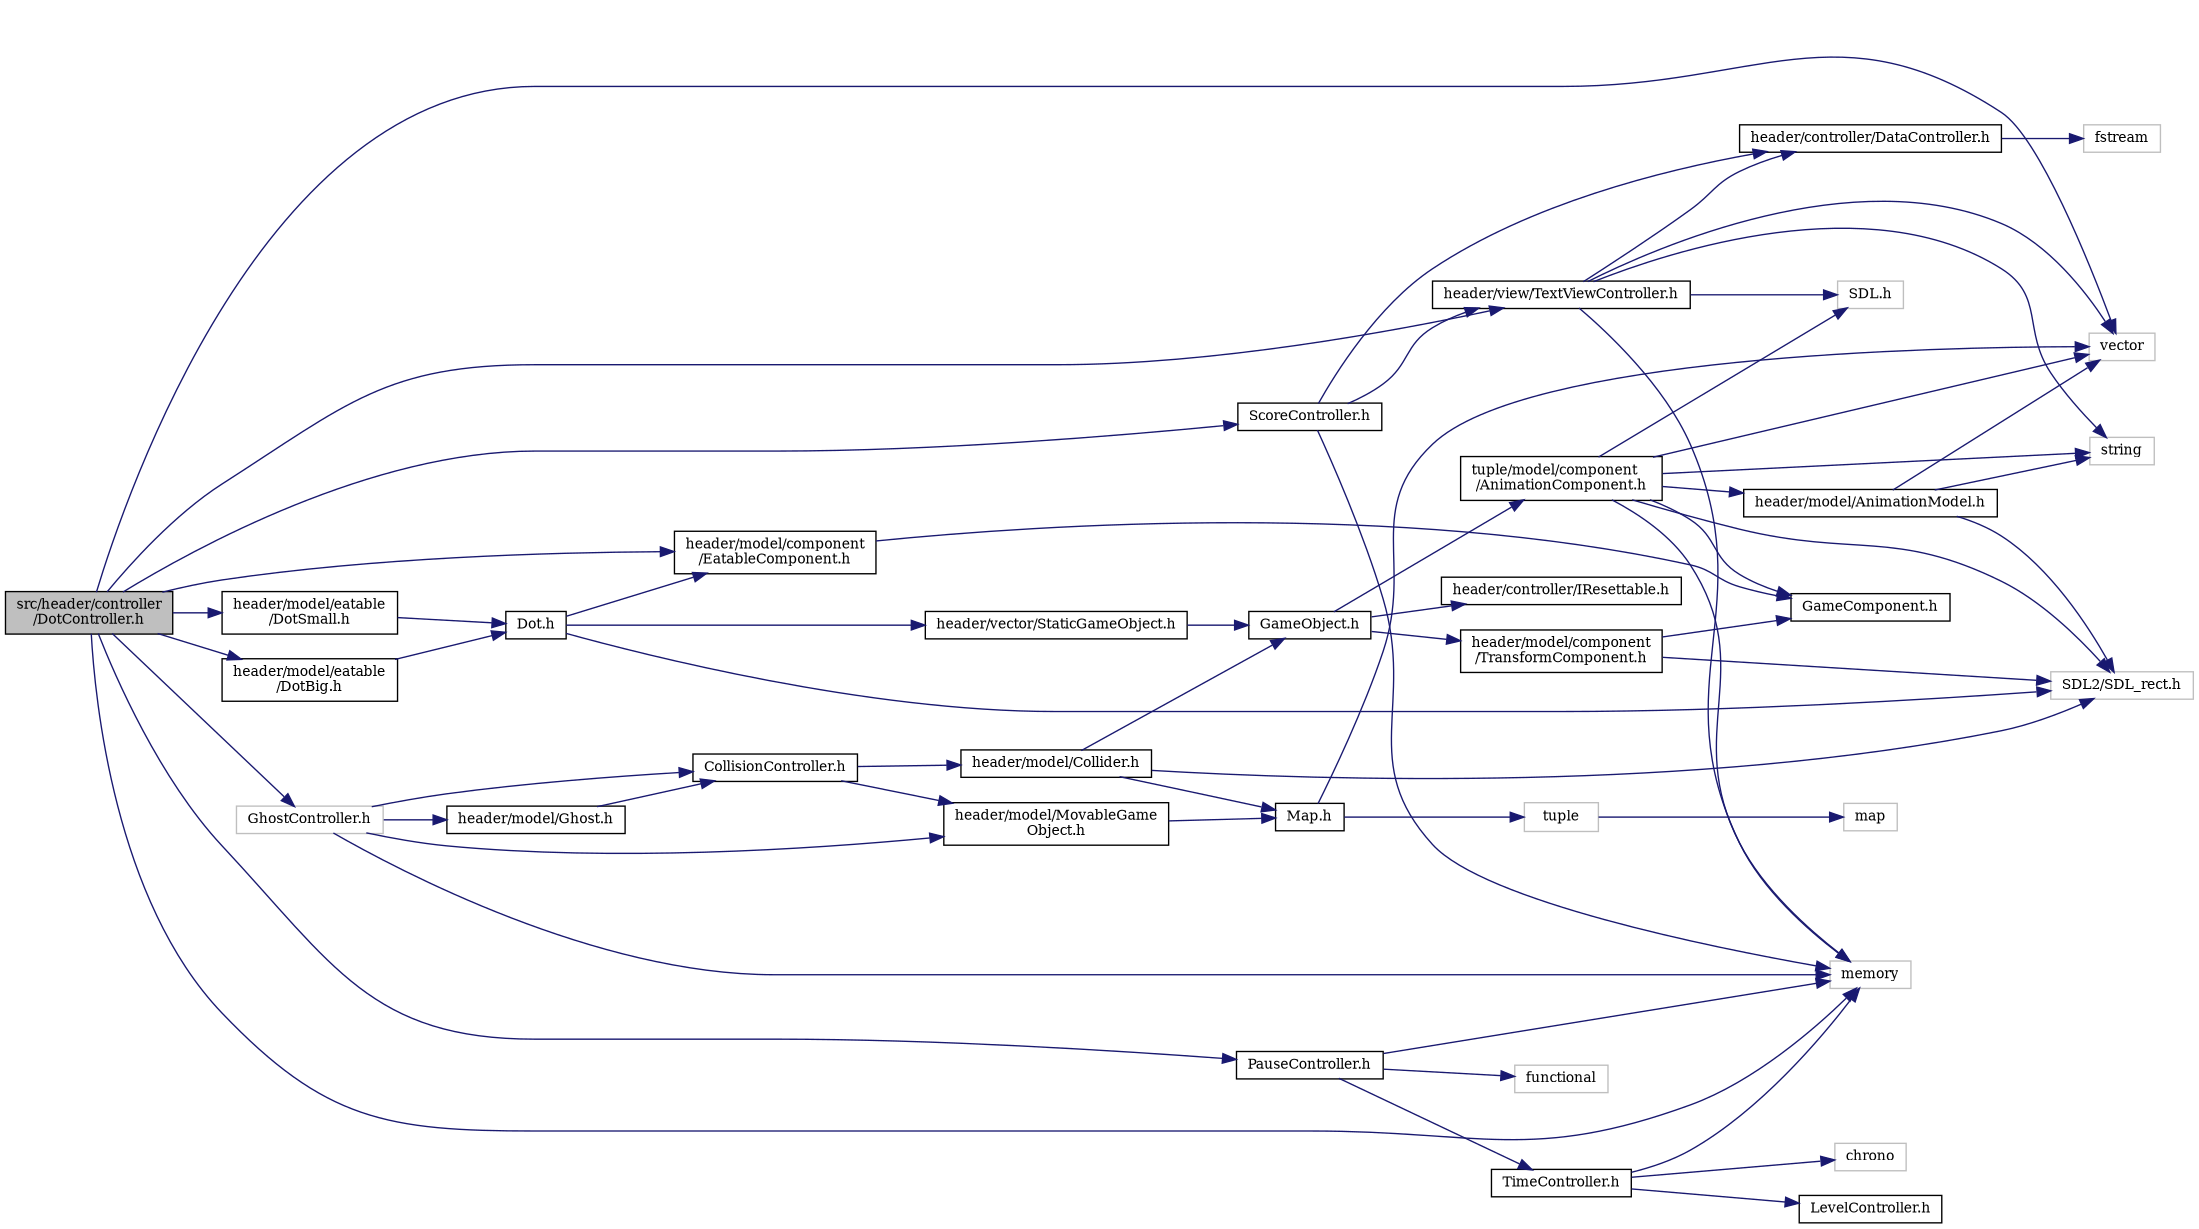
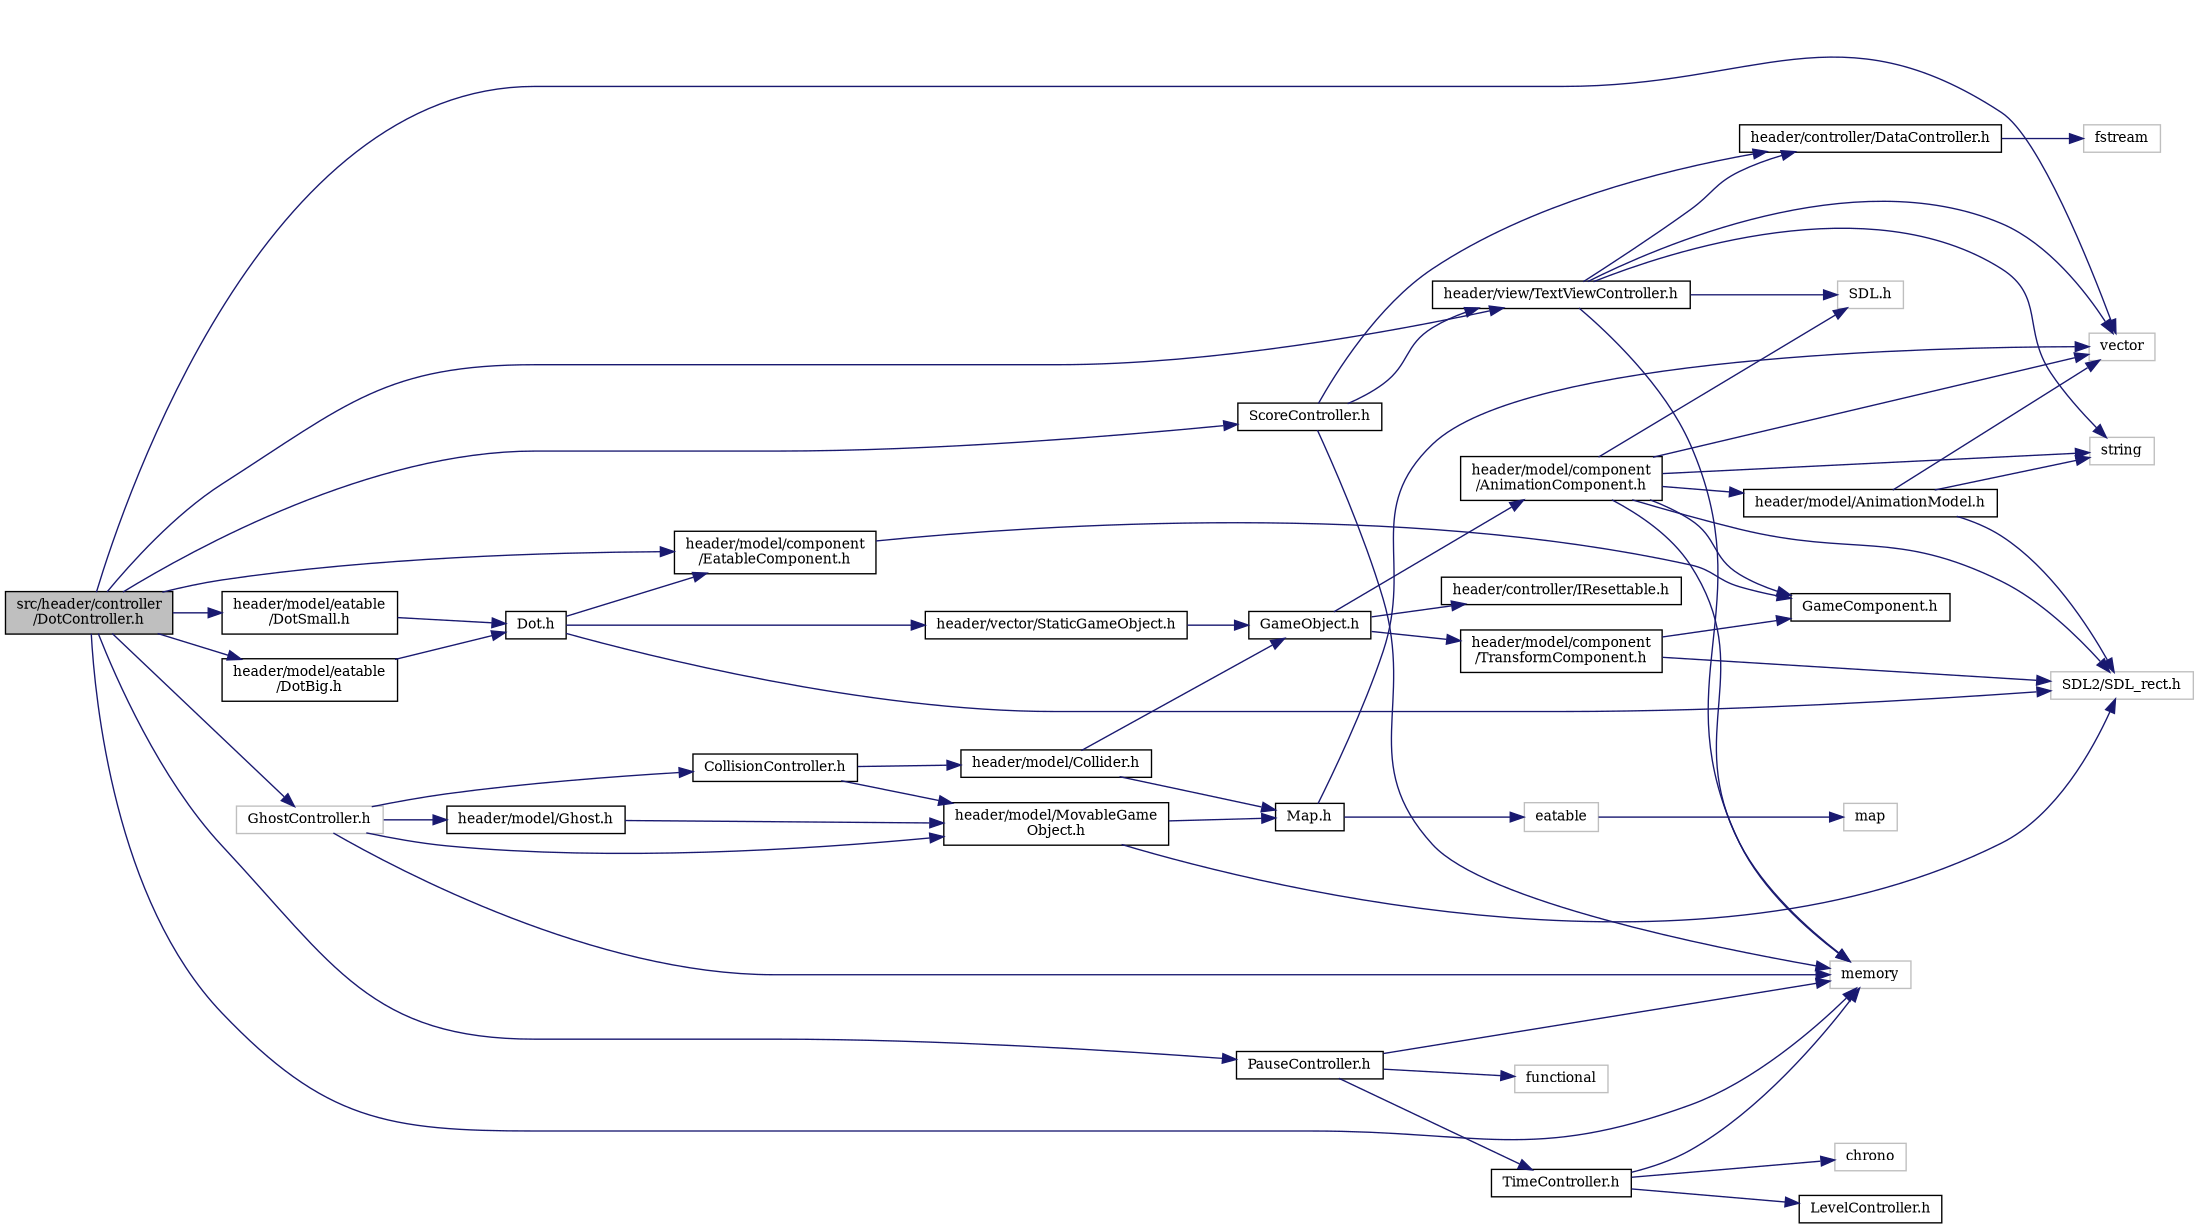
(1561, 478) -> (1561, 478)
(1620, 774) -> (1650, 921)
(649, 795) -> (777, 822)
(1561, 817) -> (1561, 817)
